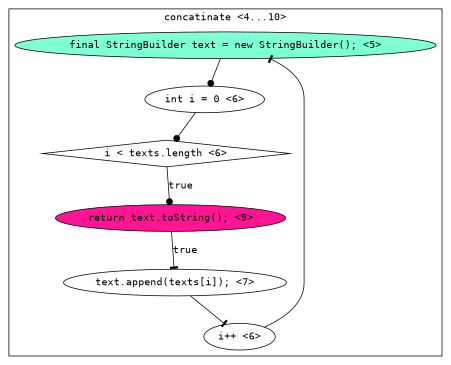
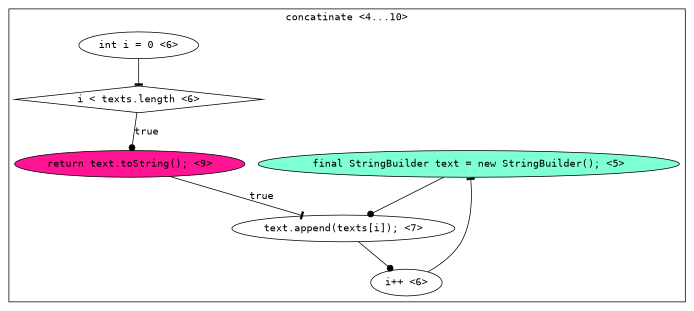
(216, 70) -> (409, 195)
(187, 124) -> (139, 70)
(207, 309) -> (373, 254)
